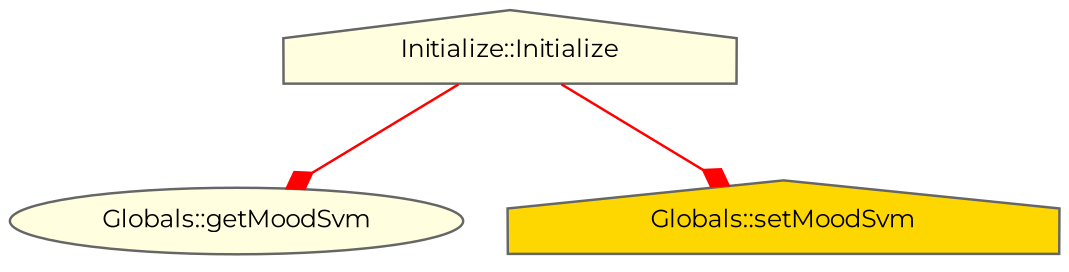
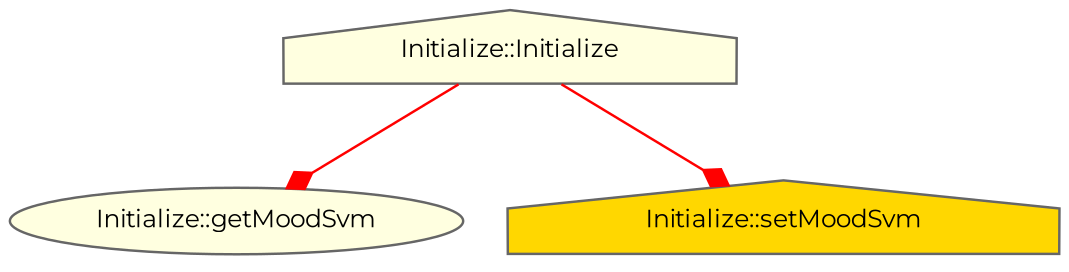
(237, 221) -> (237, 221)
(784, 221) -> (784, 221)
